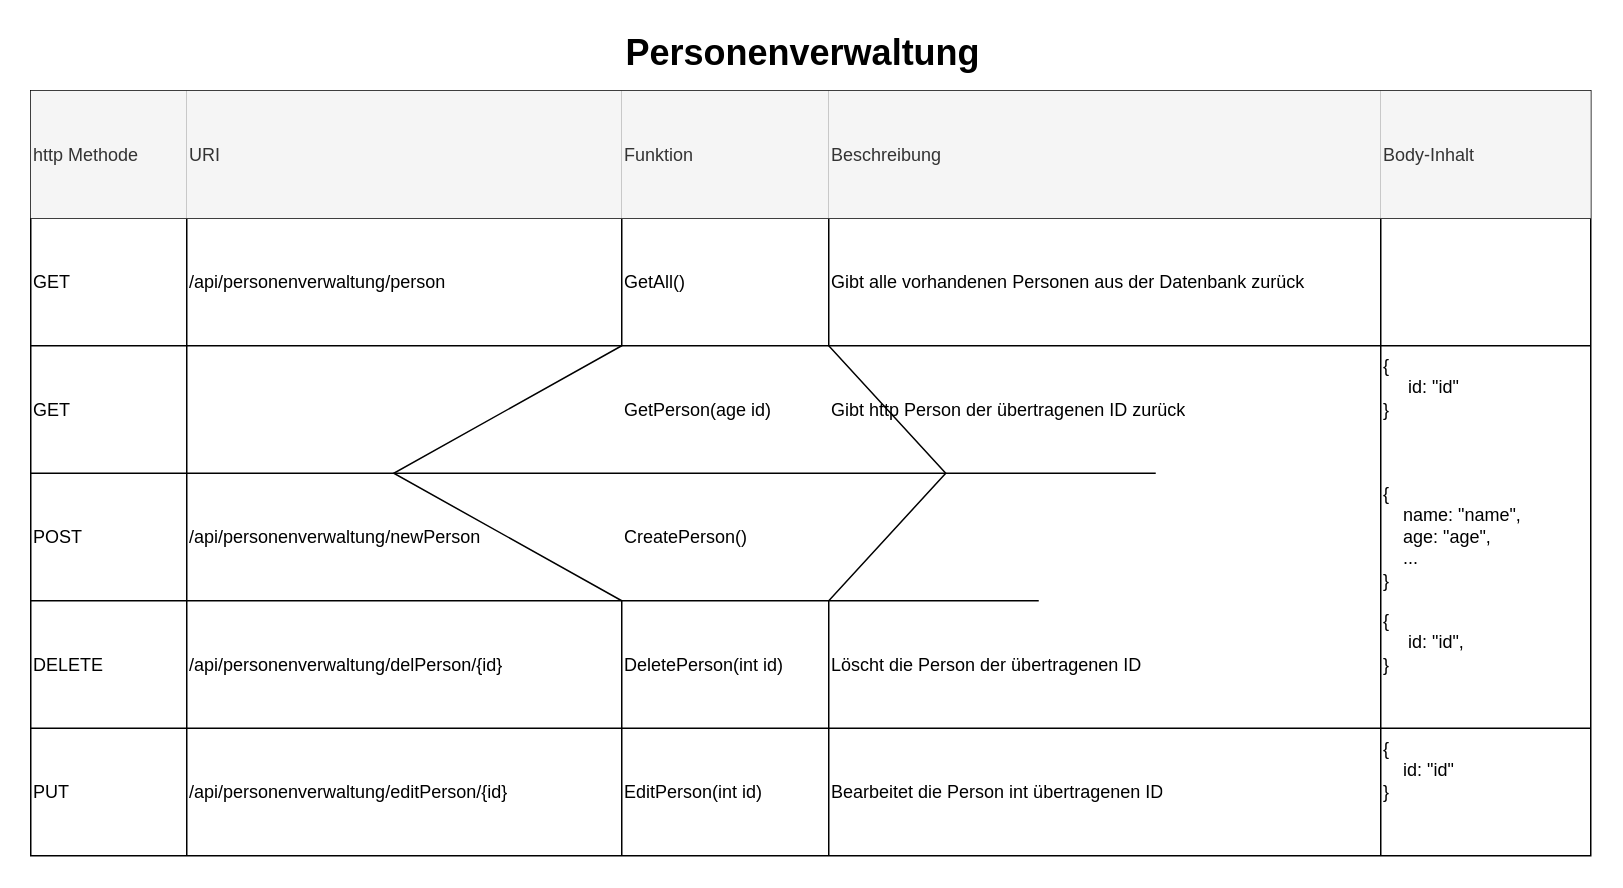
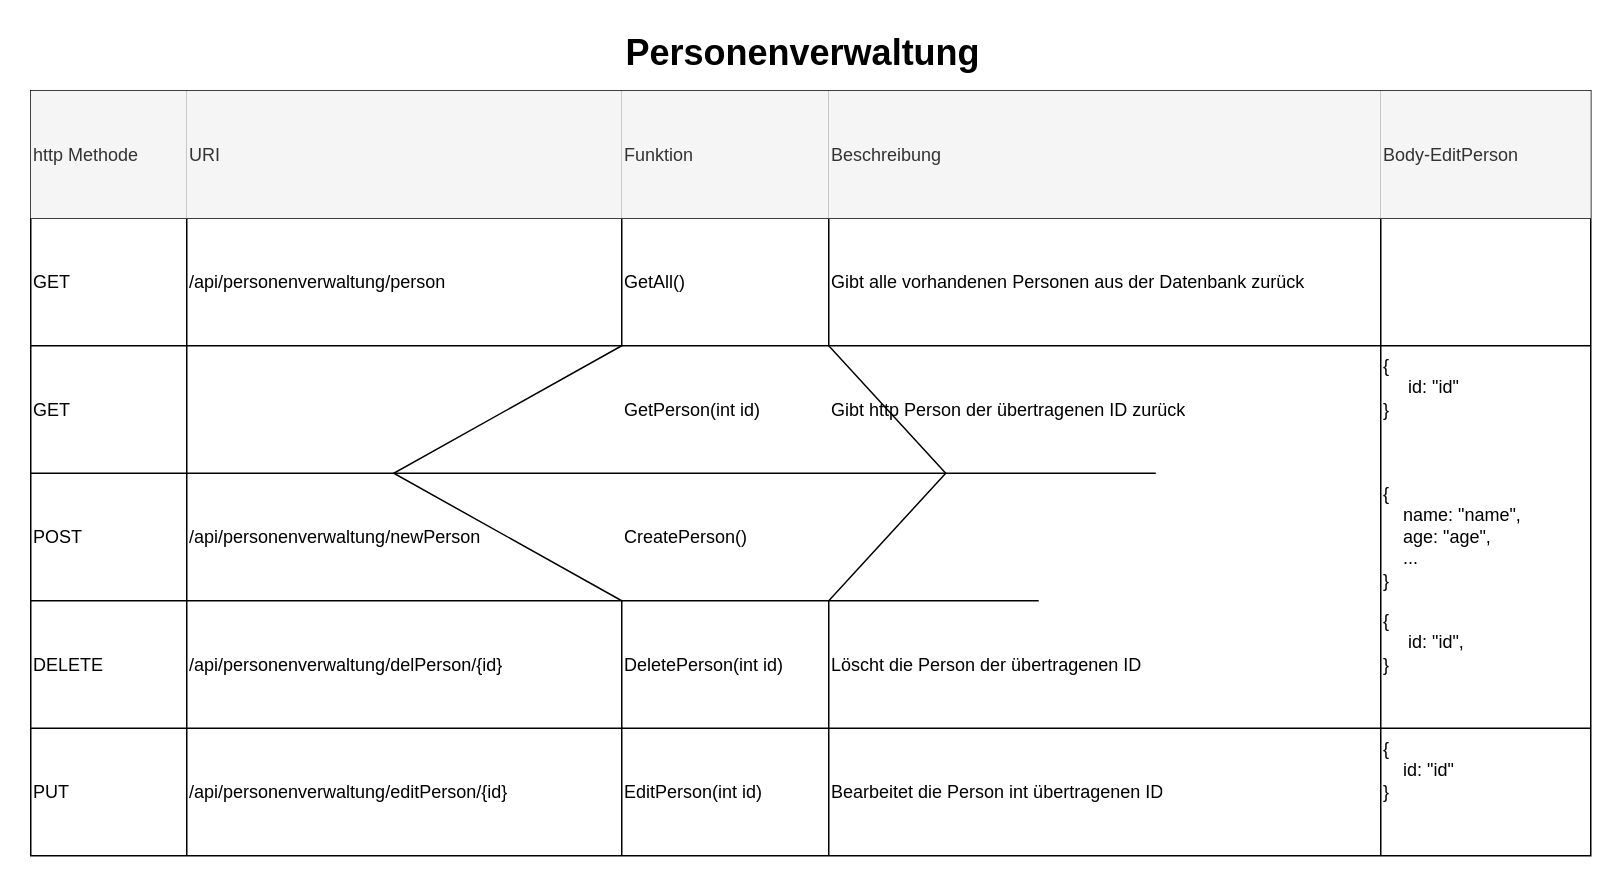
(1437, 155) -> (1457, 155)
(706, 410) -> (703, 410)
